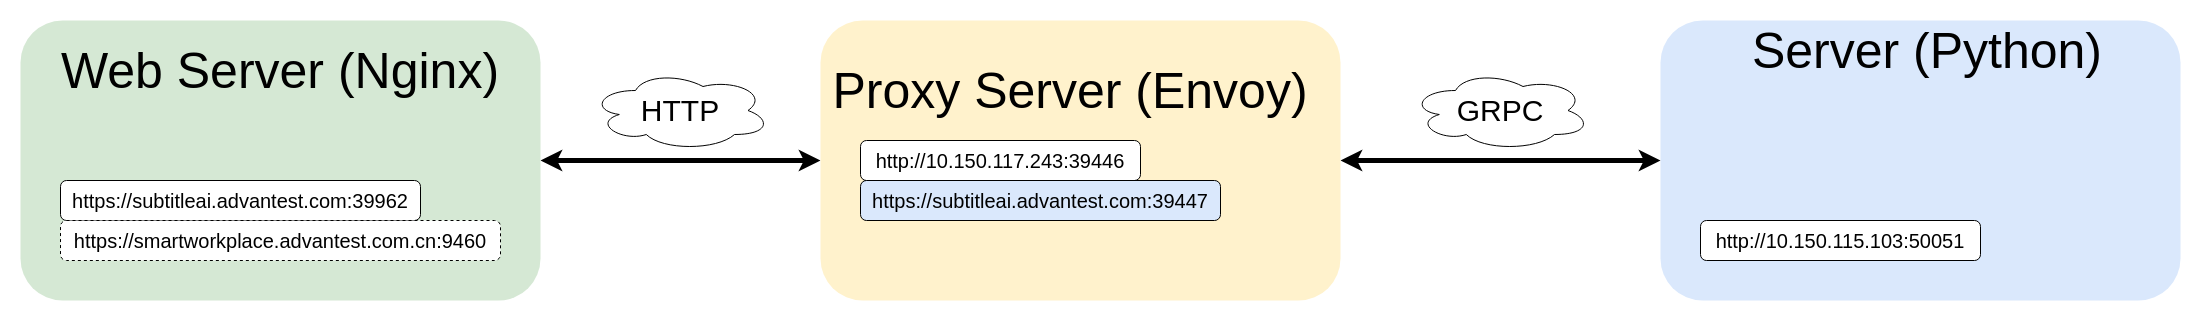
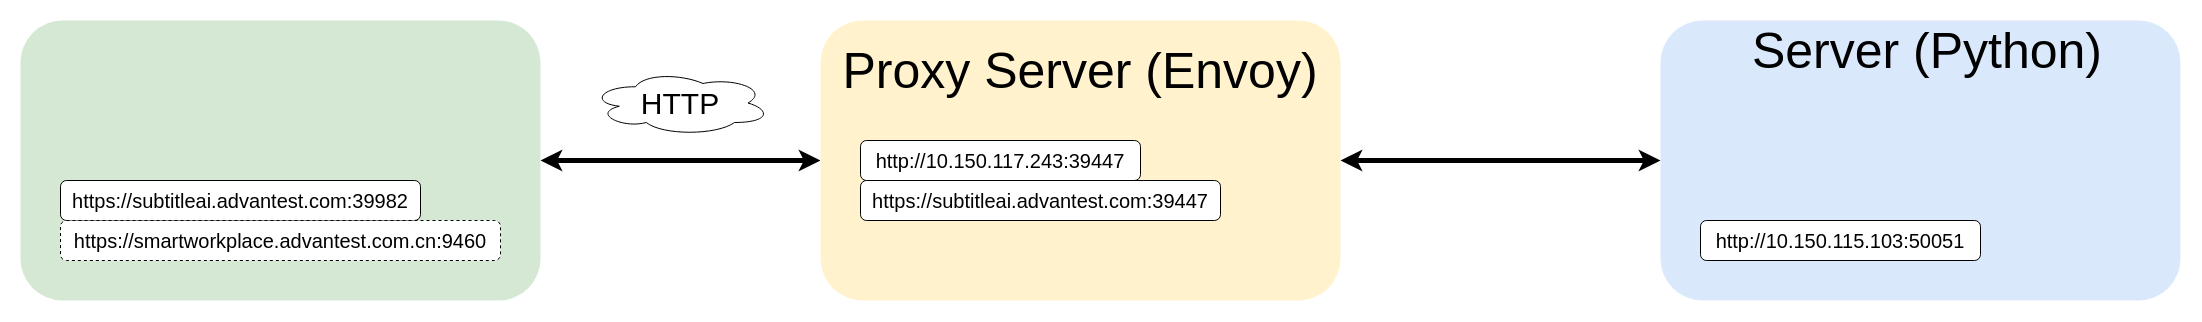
(281, 71) -> none
(1071, 91) -> (1081, 71)
(681, 111) -> (681, 103)
(1501, 111) -> none
(1001, 161) -> (1001, 161)
(241, 201) -> (241, 201)
(1041, 201) -> (1041, 201)
